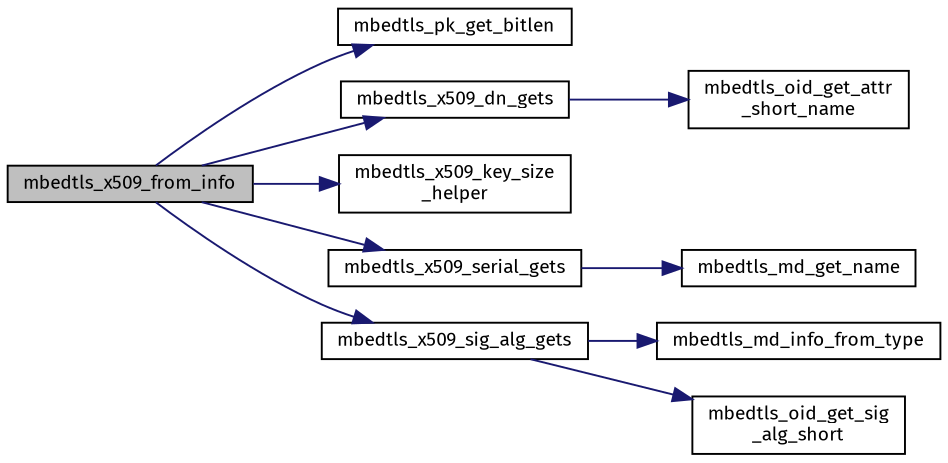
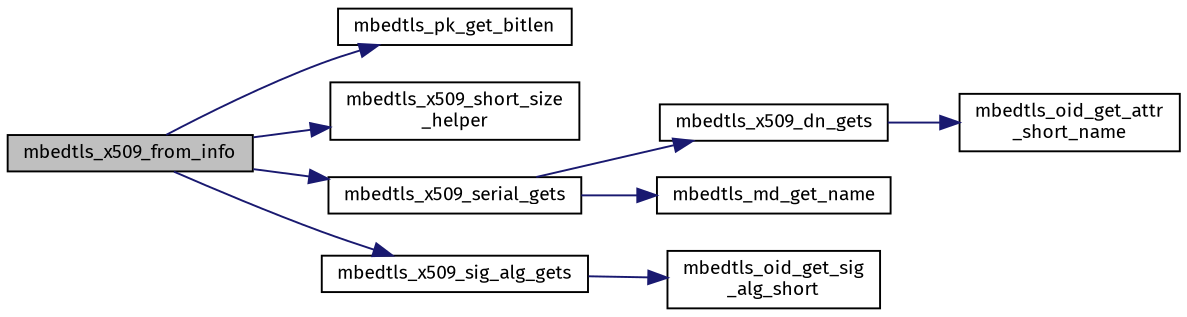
(283, 144) -> (605, 161)
(455, 184) -> (455, 111)
(799, 341) -> none
